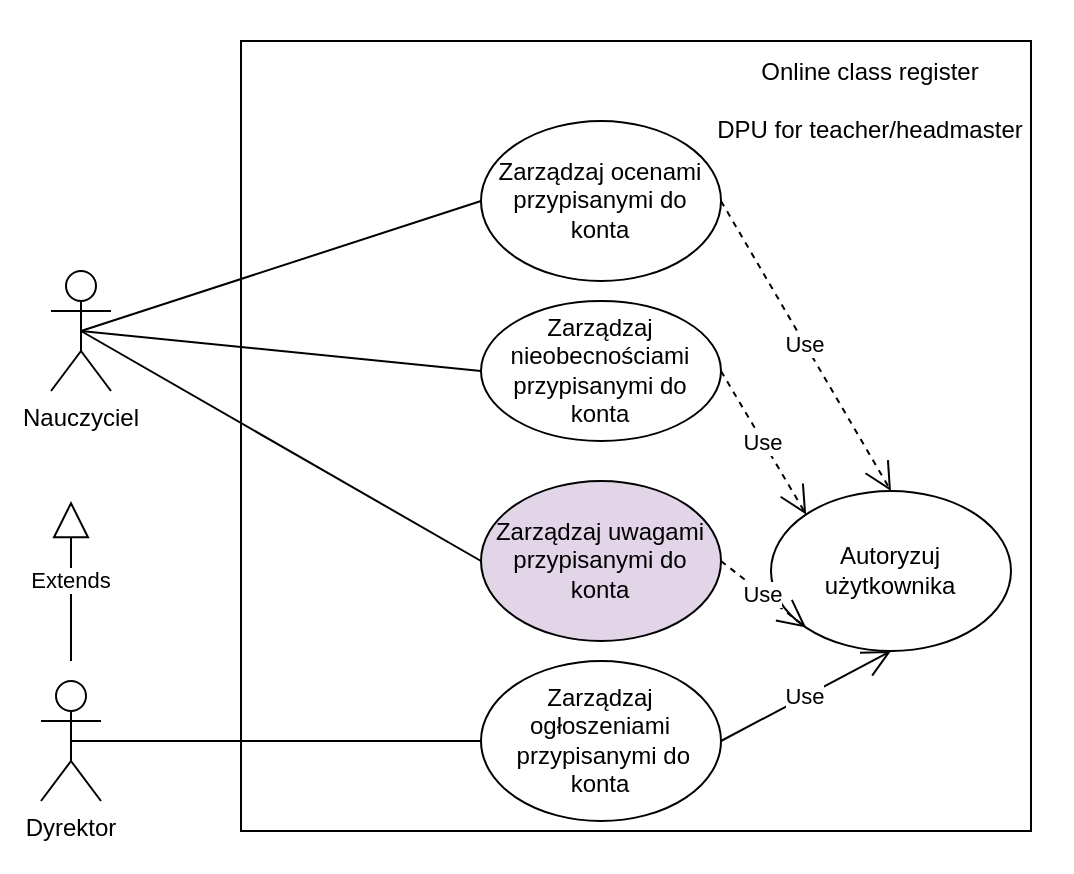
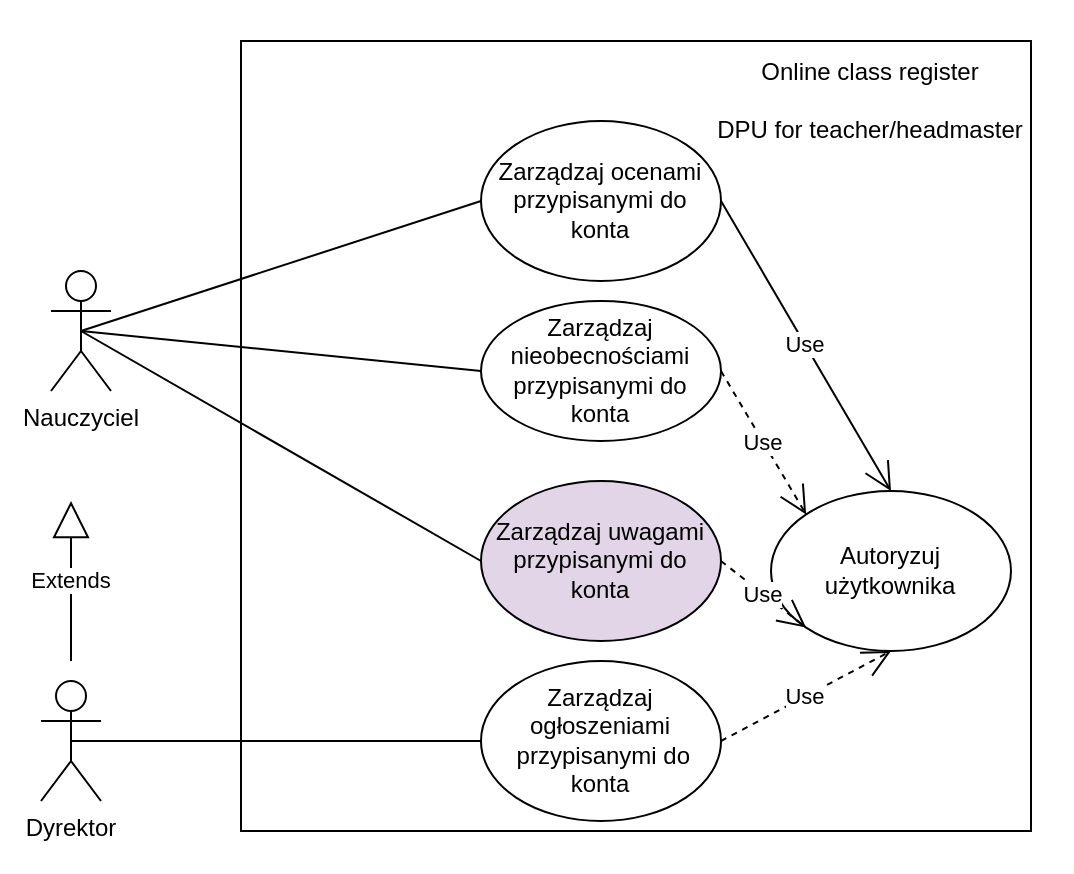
(761, 268) -> (761, 268)
(854, 670) -> (854, 670)
